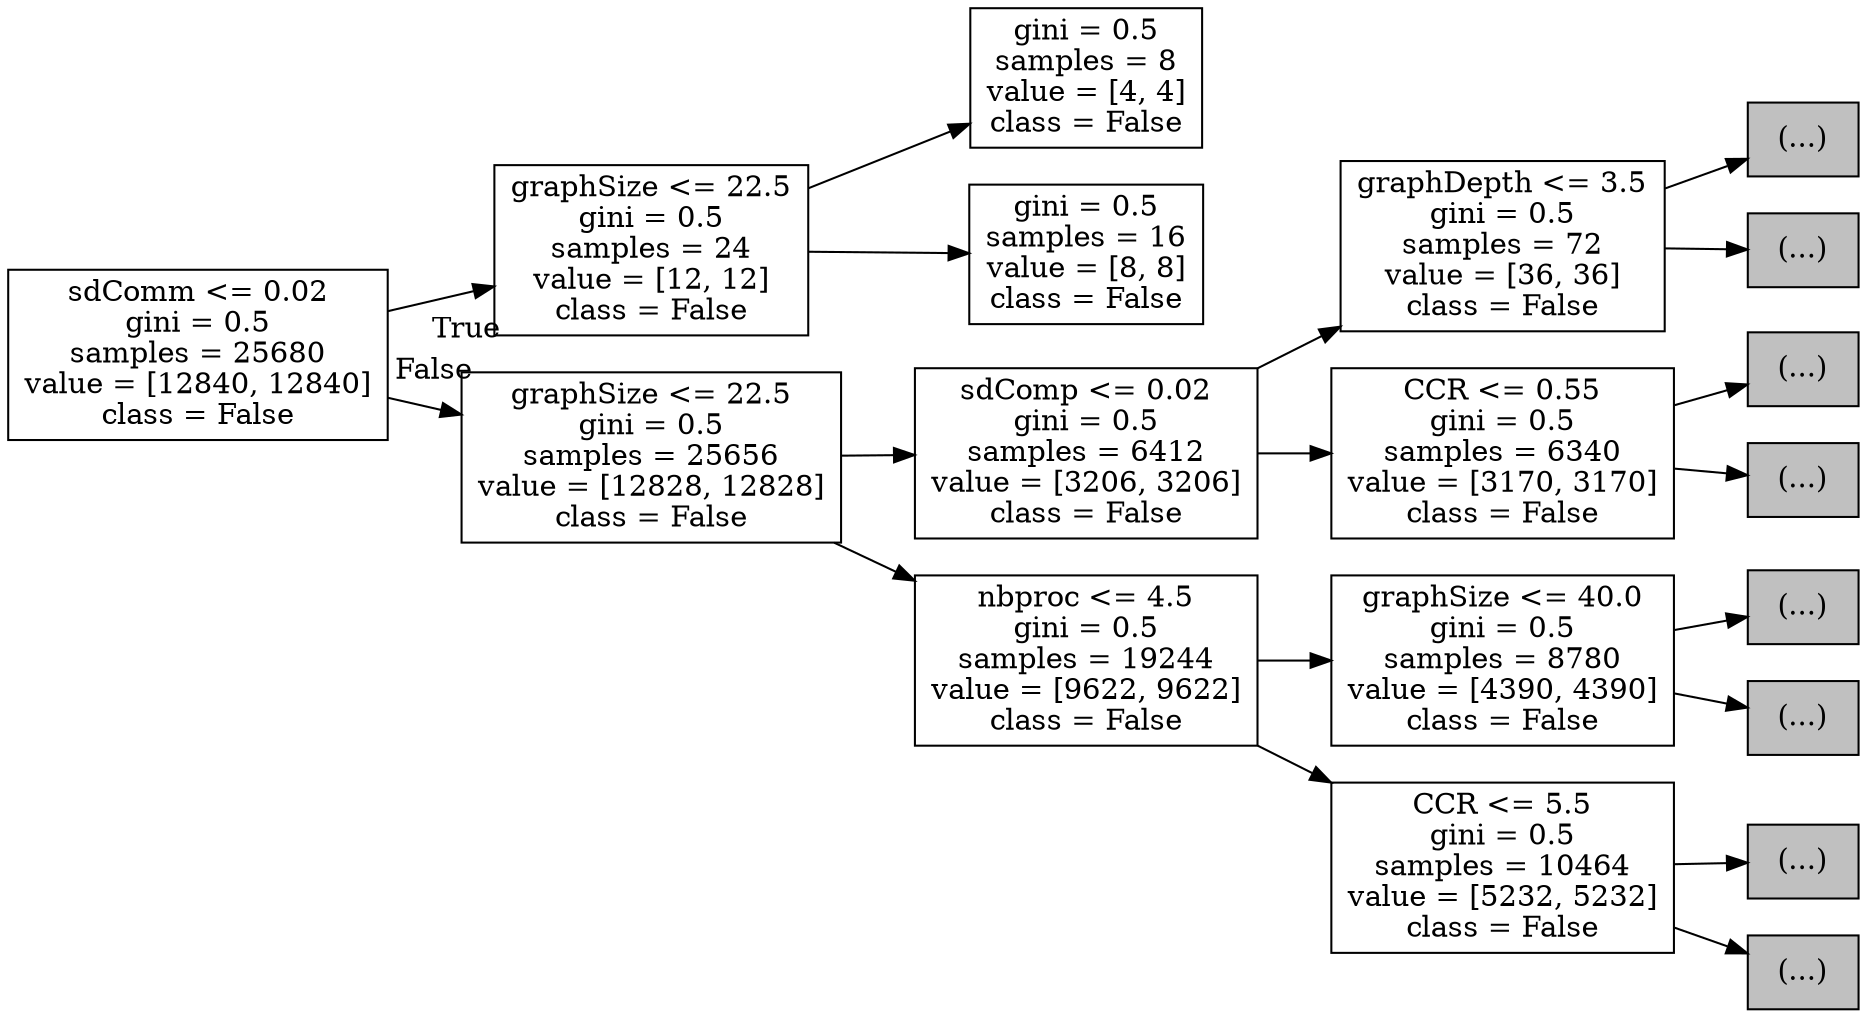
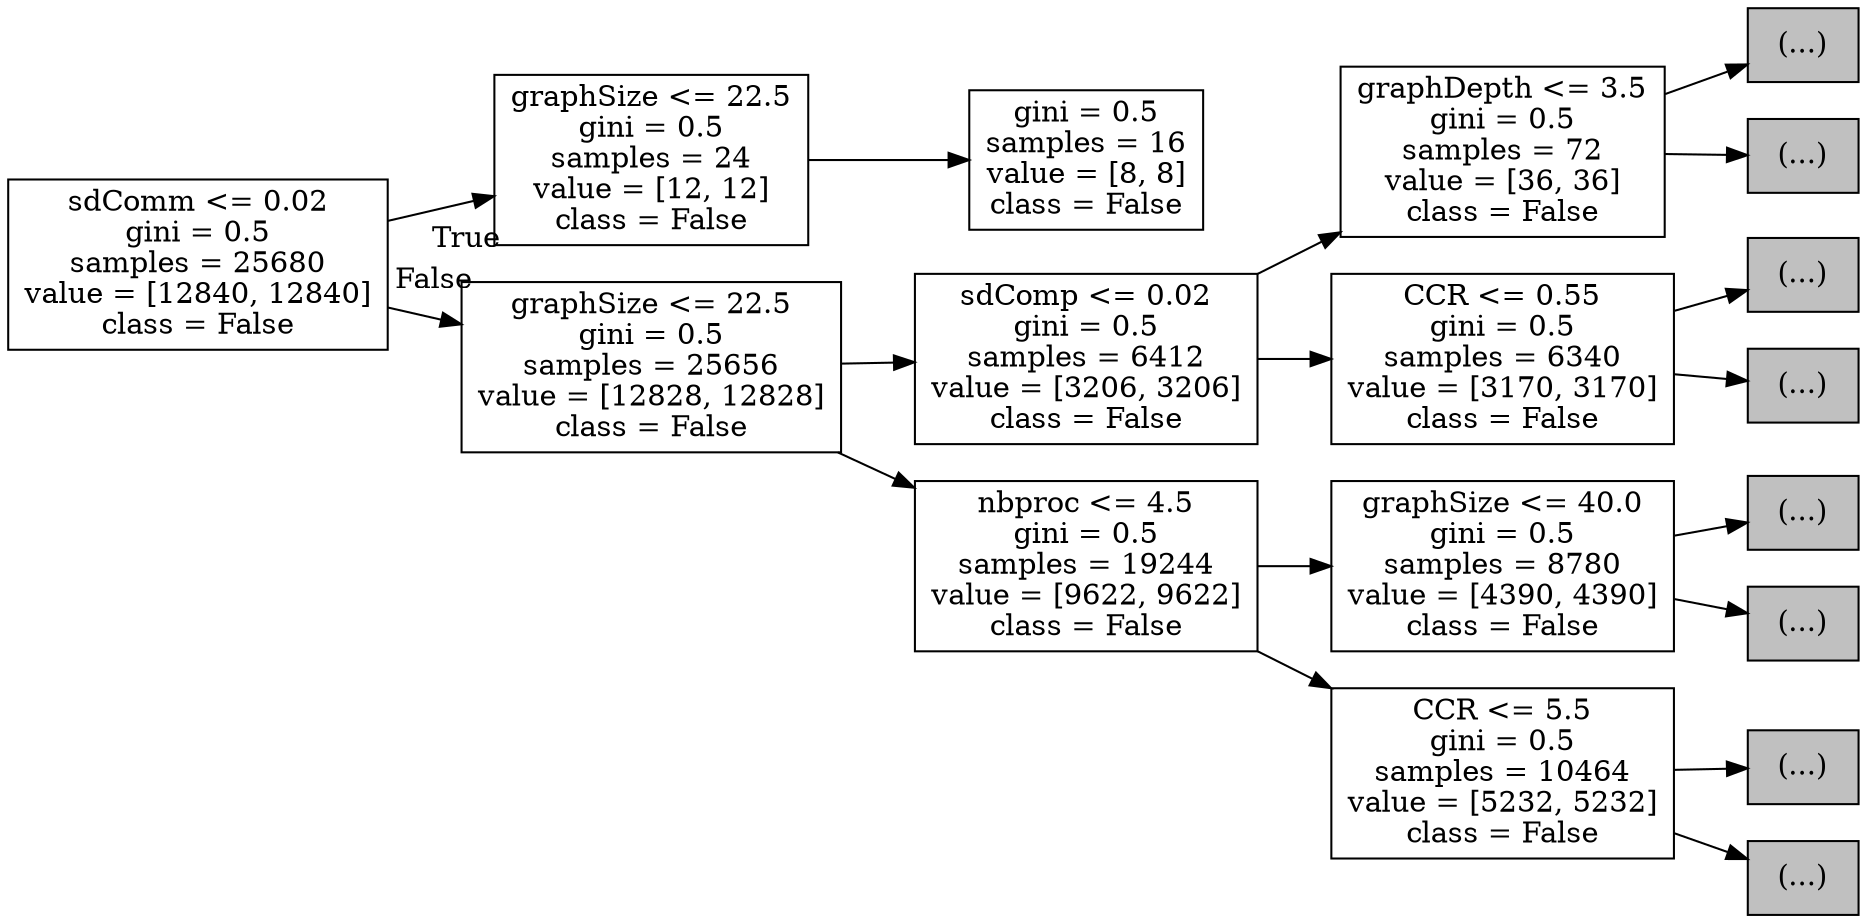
(1086, 78) -> none
